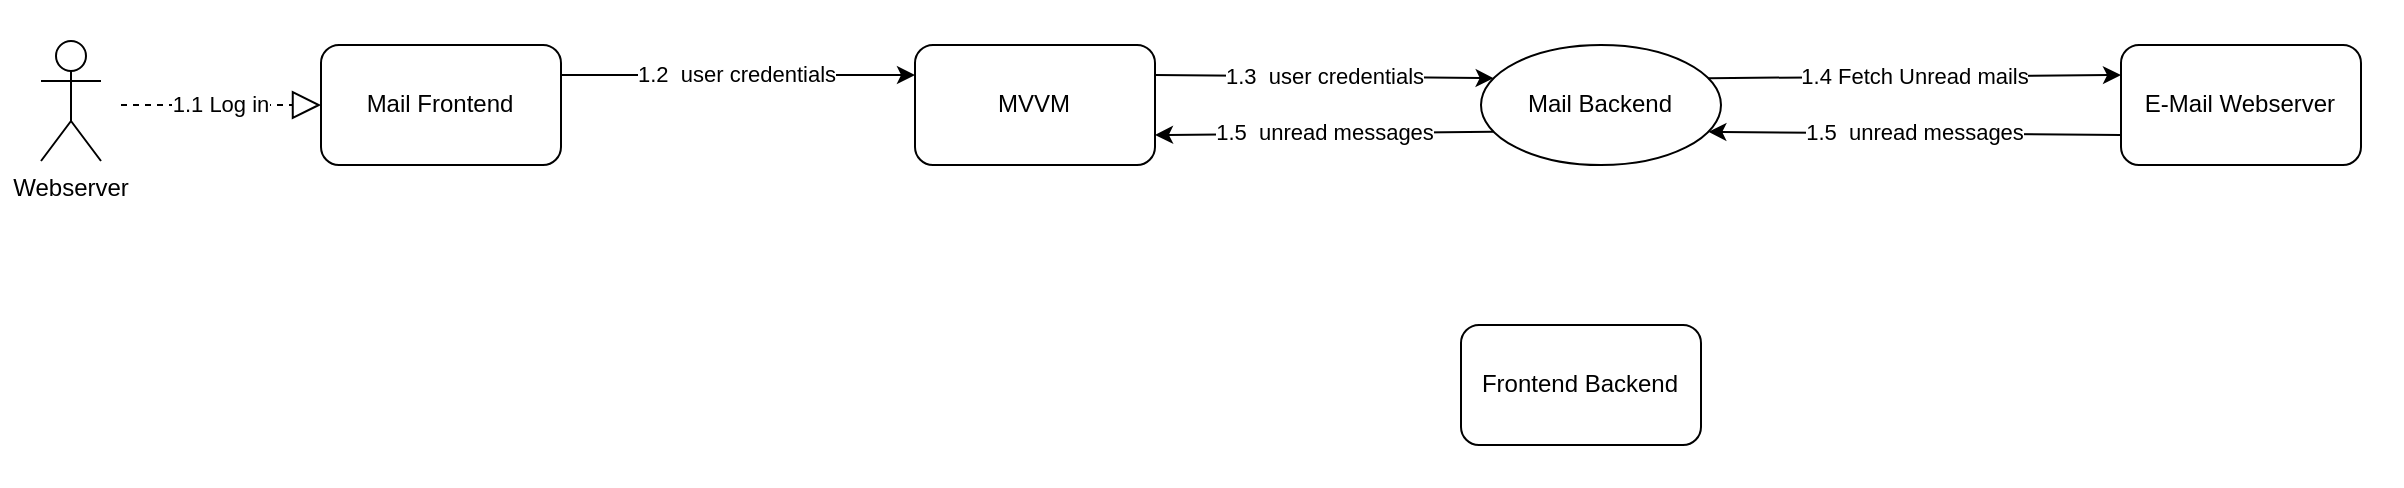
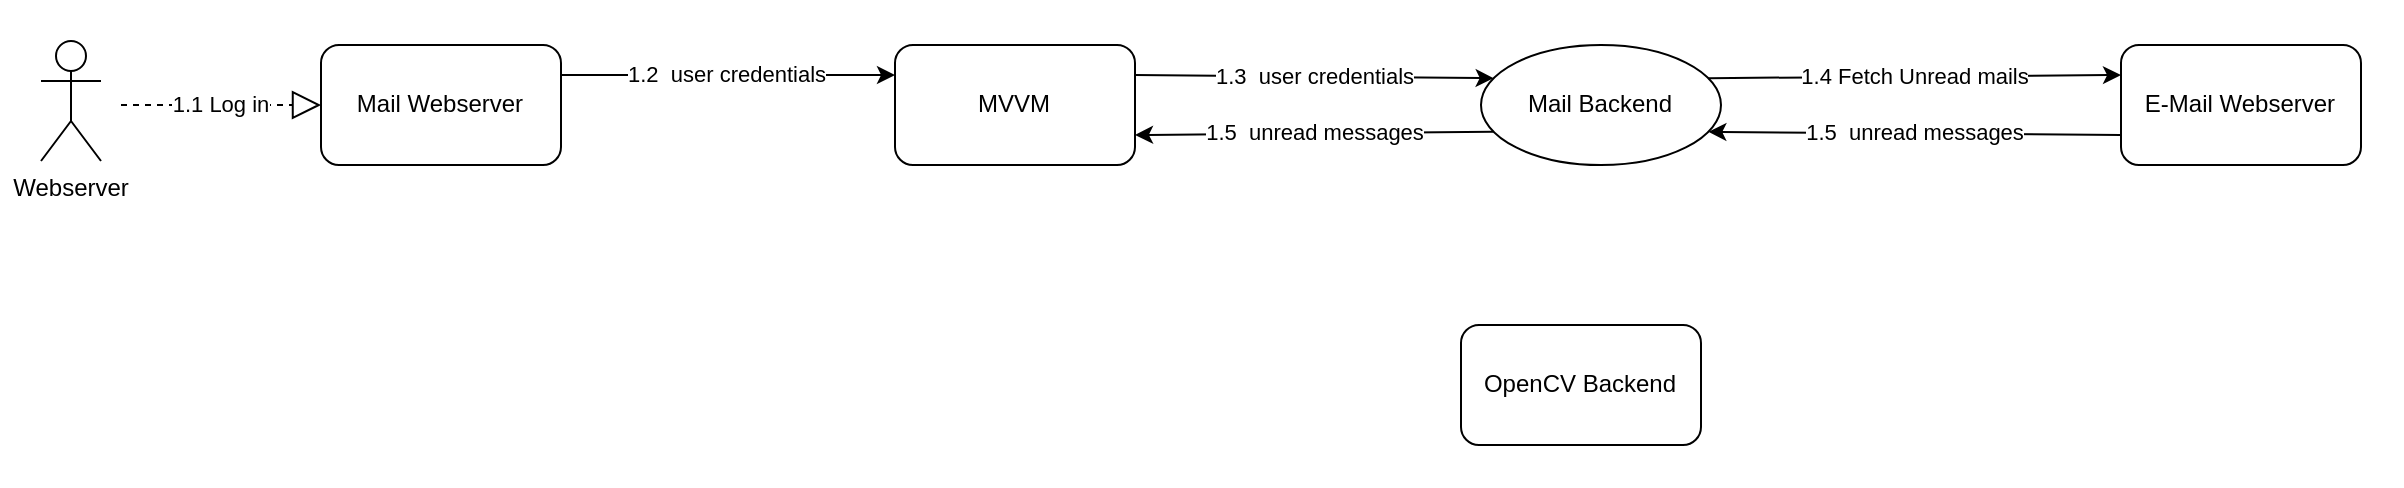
(441, 105) -> (441, 105)
(1035, 105) -> (1015, 105)
(1581, 385) -> (1581, 385)
